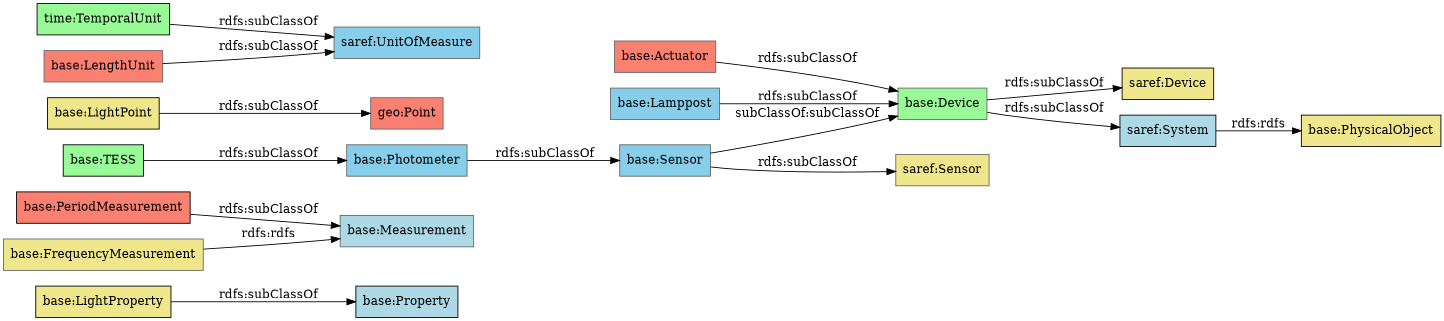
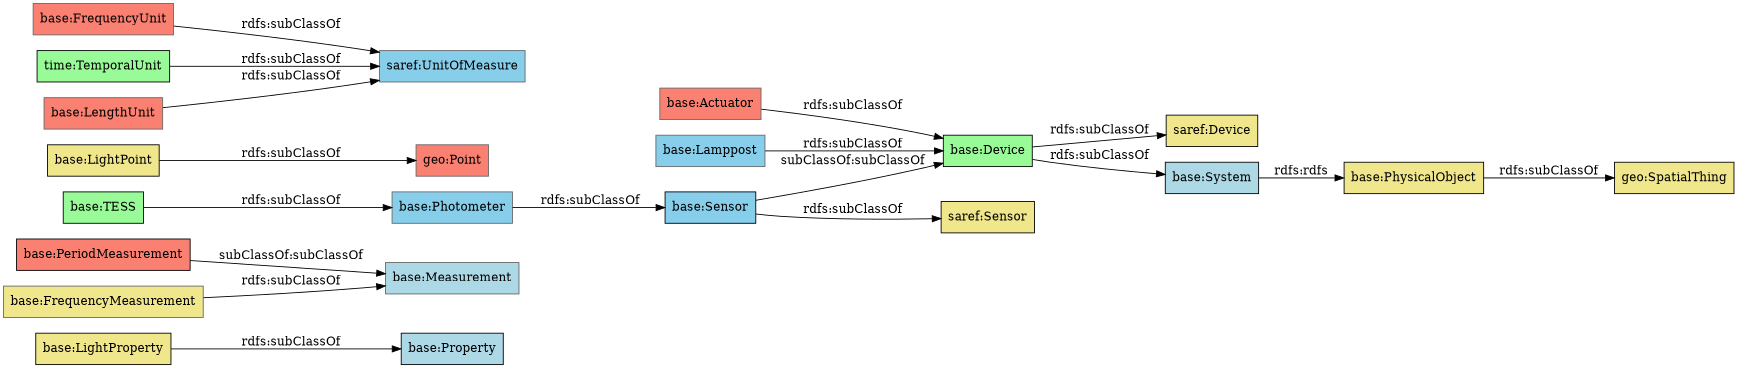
none -> (103, 19)
(942, 104) -> (988, 151)
(1168, 131) -> (1212, 178)
(665, 160) -> (710, 208)
(942, 170) -> (988, 217)
none -> (1674, 178)
(269, 210) -> (291, 256)
(269, 234) -> (291, 281)
